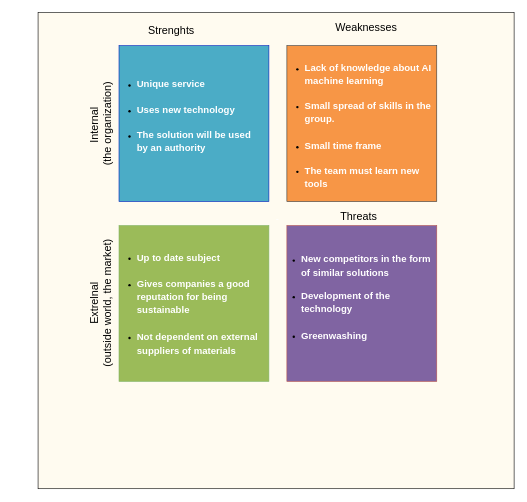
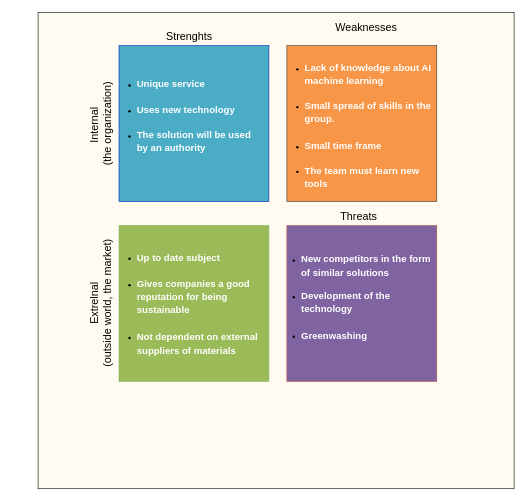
(173, 30) -> (191, 36)
